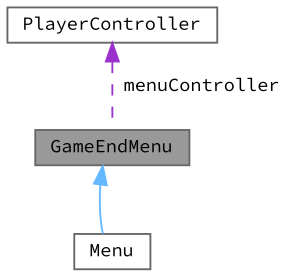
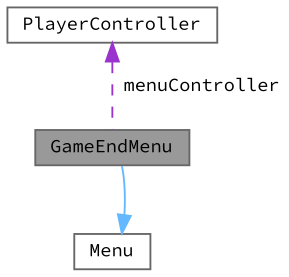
(100, 209) -> (125, 190)
